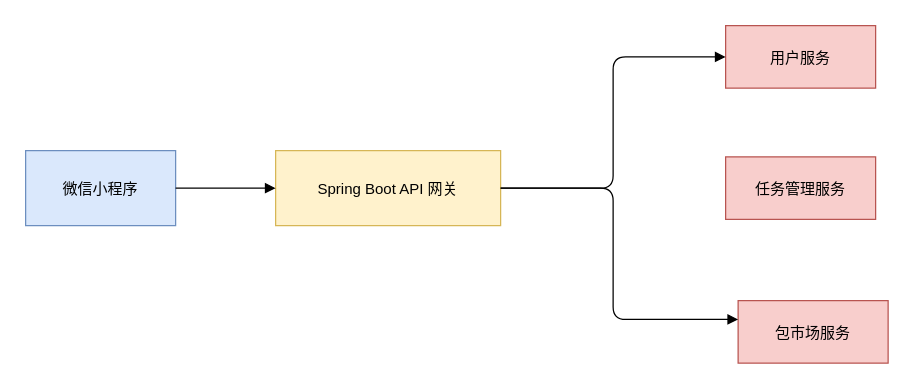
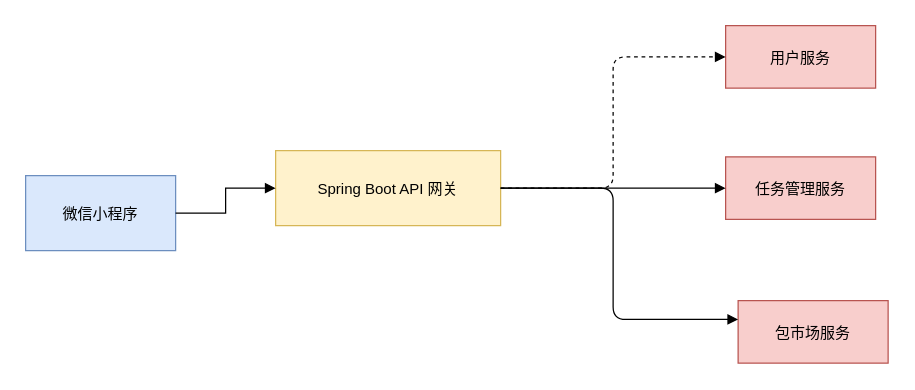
(613, 75) -> (613, 75)
(101, 188) -> (101, 213)
none -> (662, 188)
